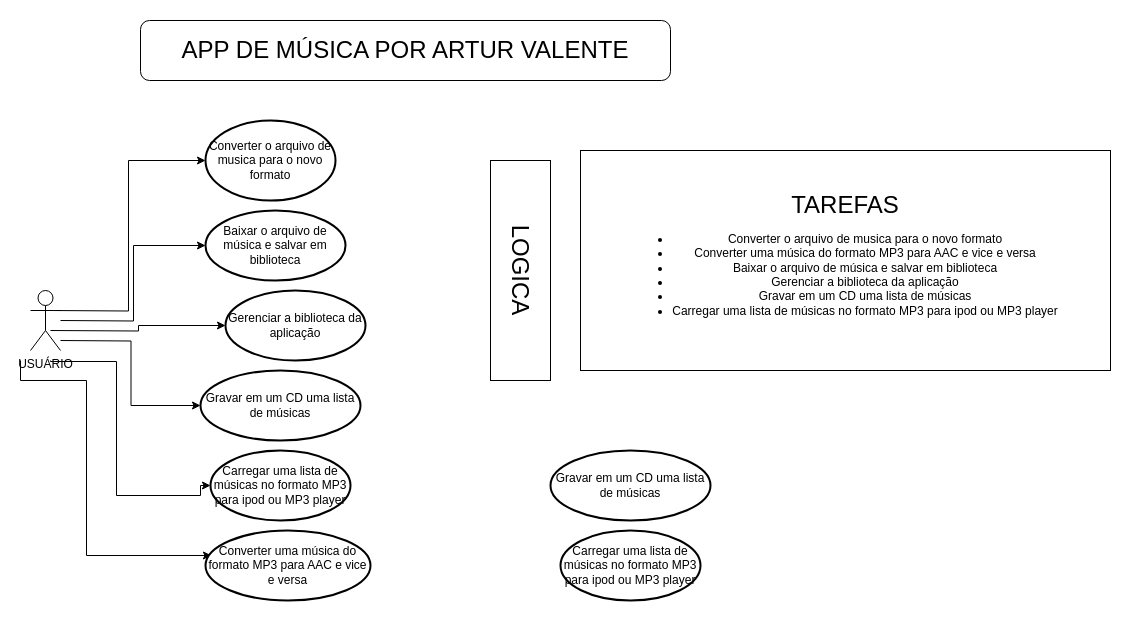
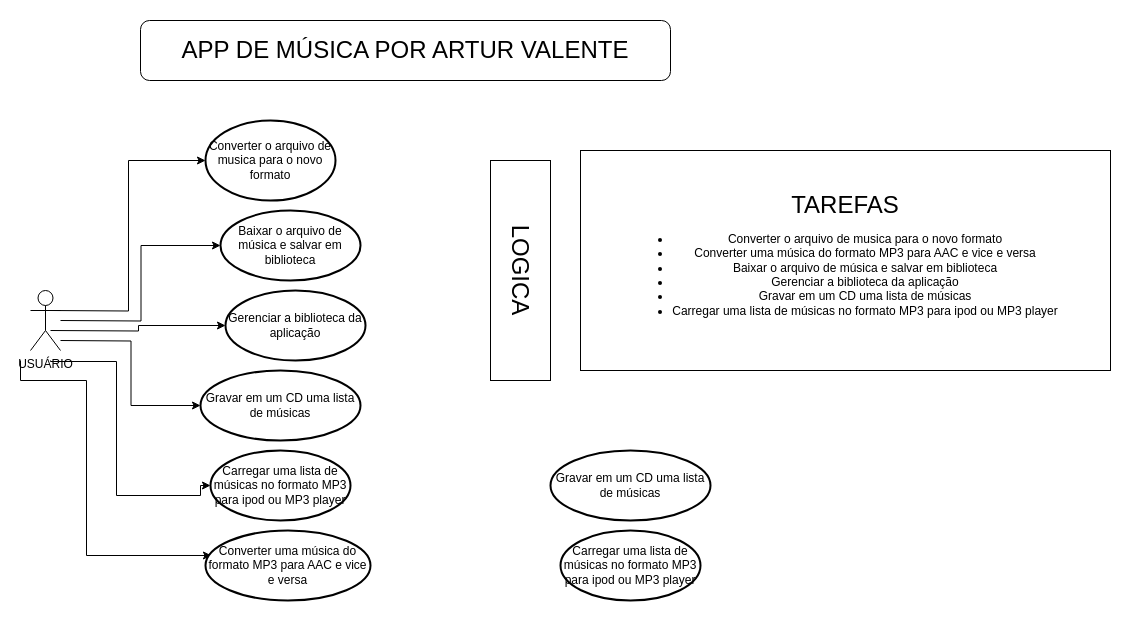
(276, 246) -> (291, 246)
